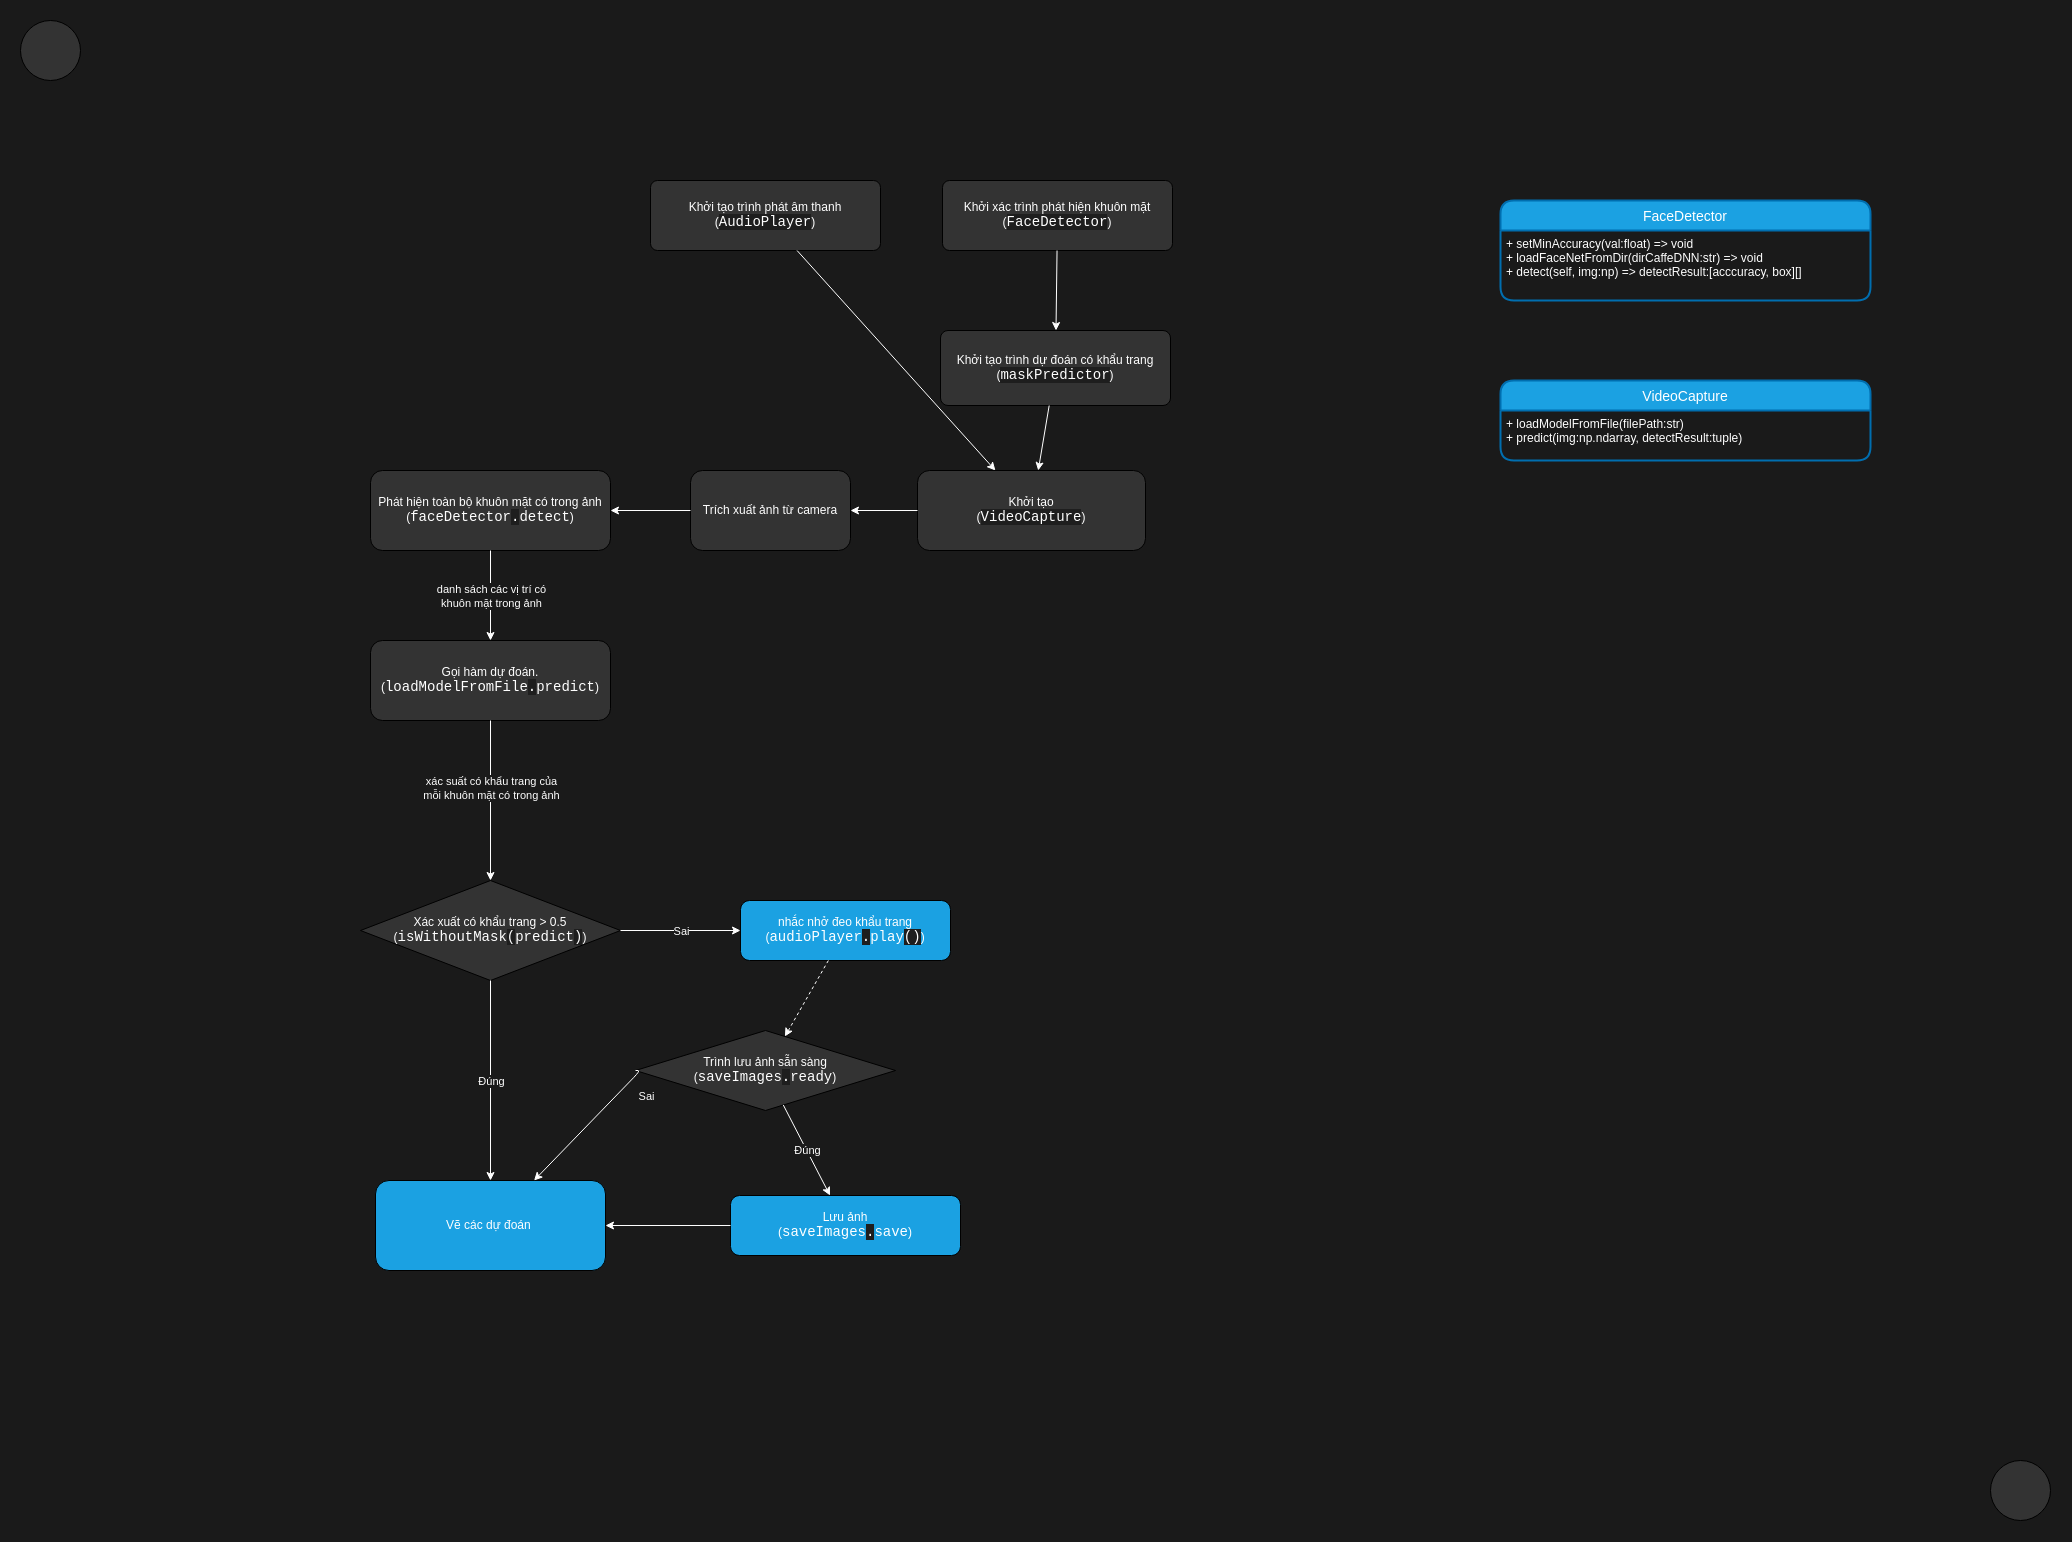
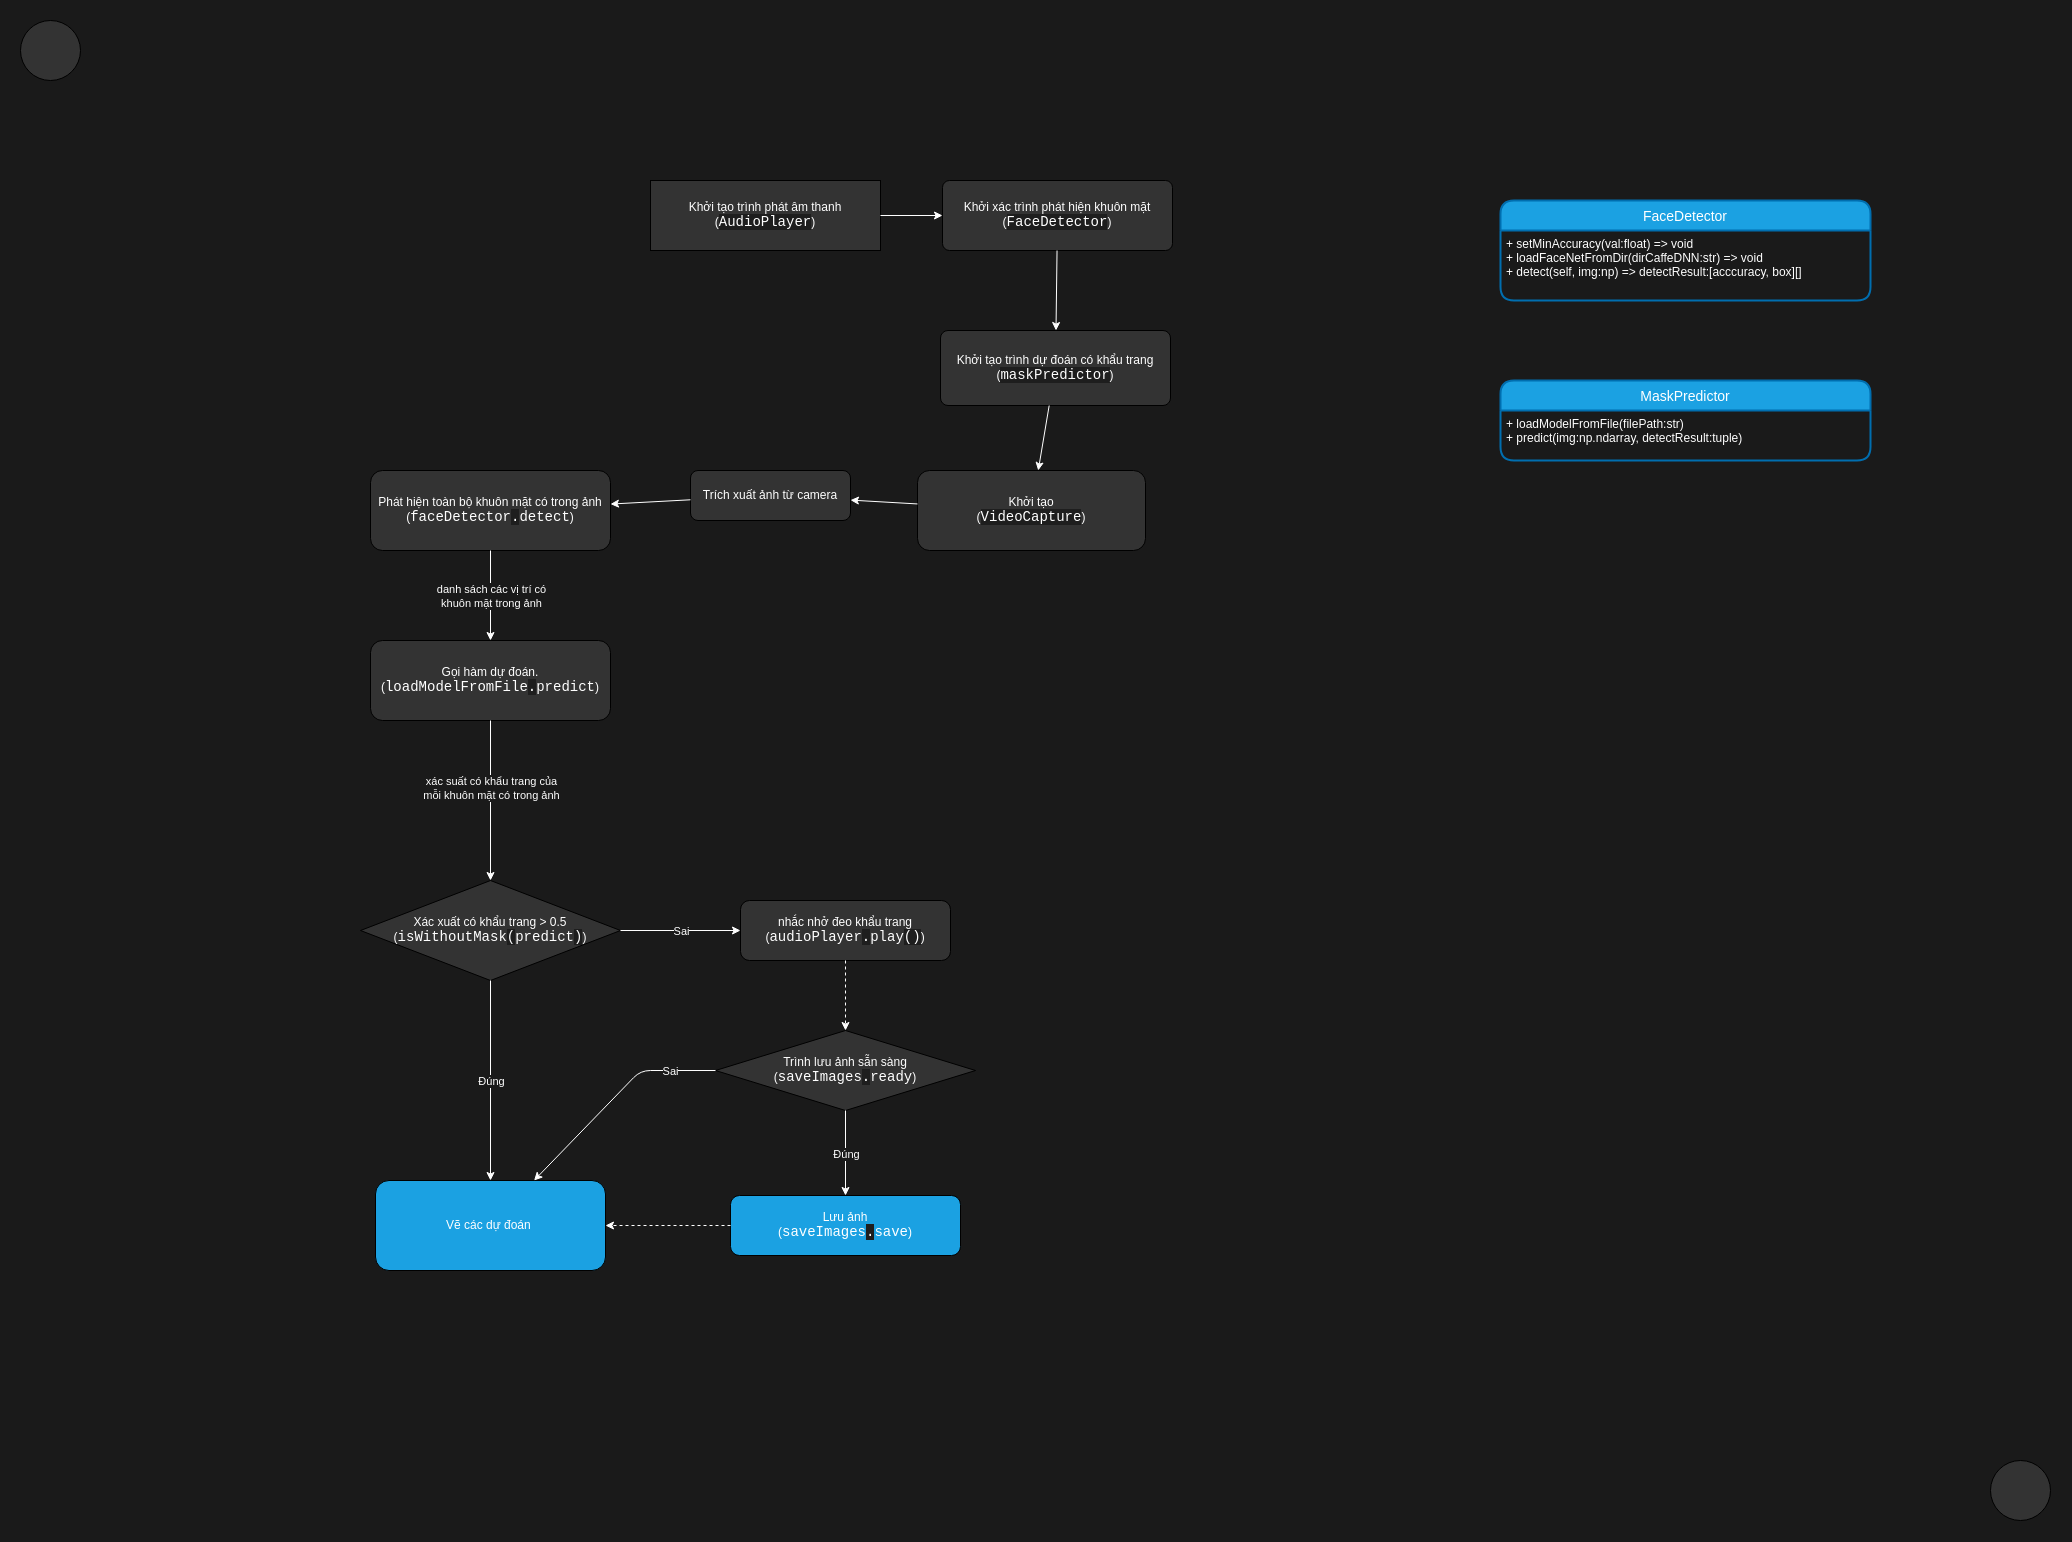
(766, 216) -> (766, 216)
(894, 358) -> (908, 216)
(1685, 396) -> (1685, 396)
(771, 511) -> (771, 496)
(846, 931) -> (846, 931)
(766, 1071) -> (846, 1071)
(671, 1226) -> (671, 1226)
